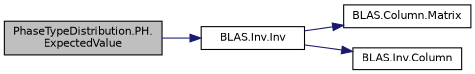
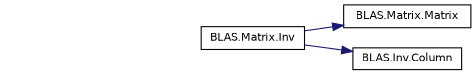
(407, 16) -> (407, 16)
(83, 38) -> none
(253, 38) -> (253, 38)
